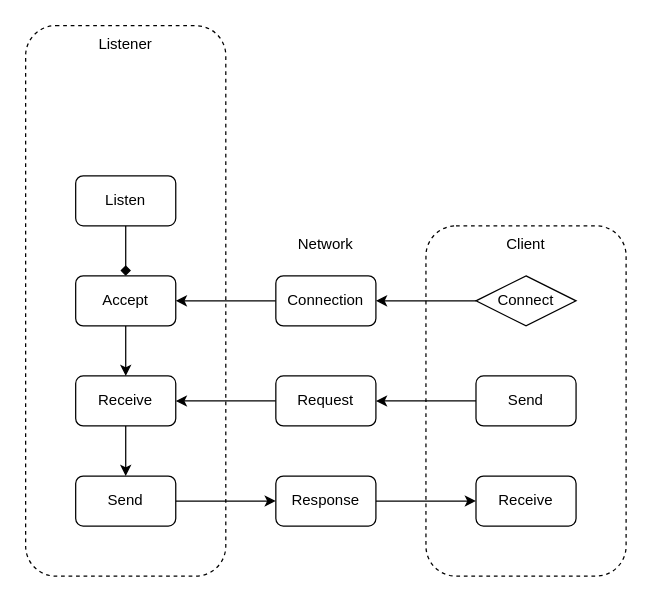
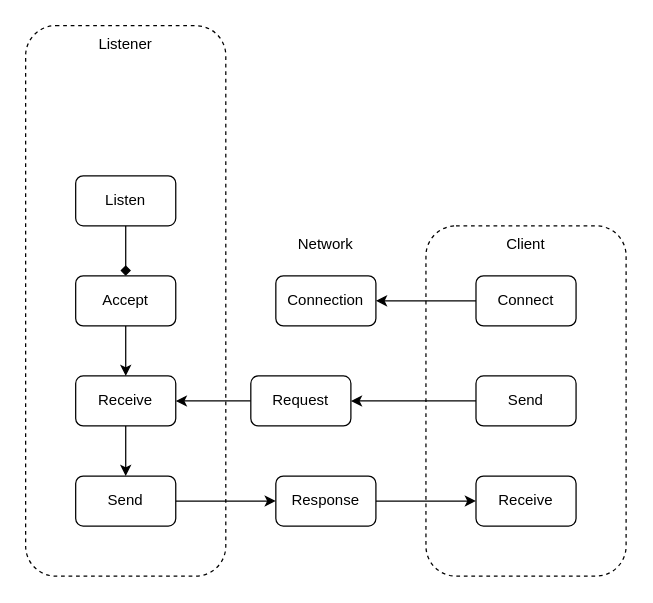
(230, 301) -> none
(526, 301) -> (526, 301)
(326, 401) -> (301, 401)
